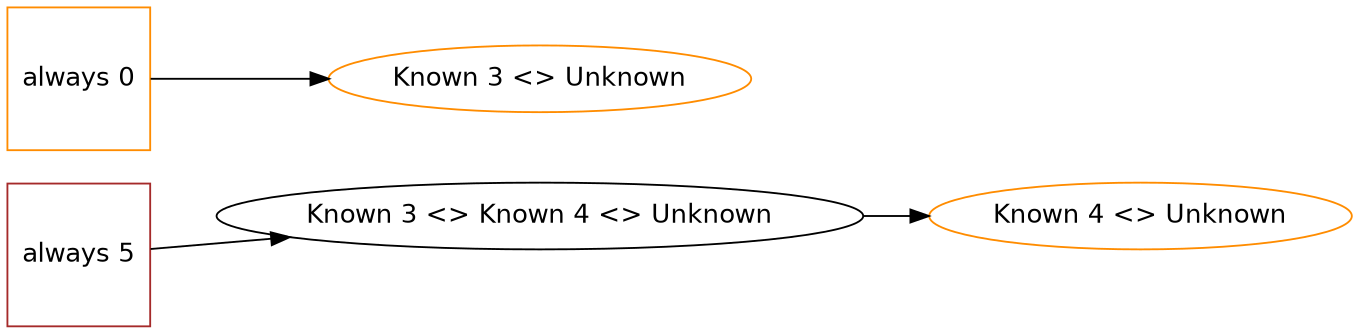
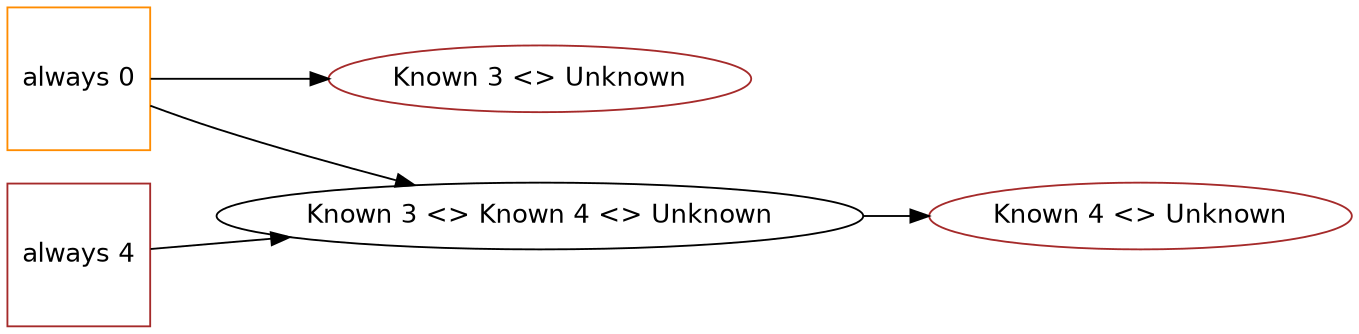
(540, 79) -> (540, 79)
none -> (272, 146)
(1141, 216) -> (1141, 216)
(79, 255) -> (79, 255)
